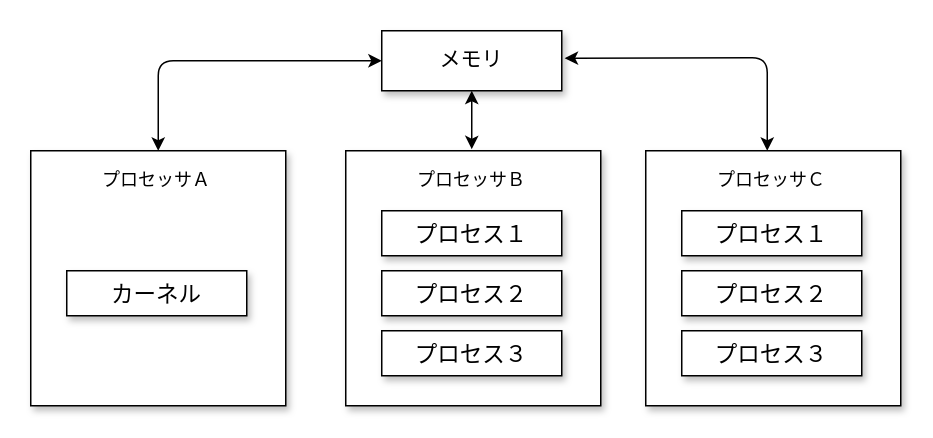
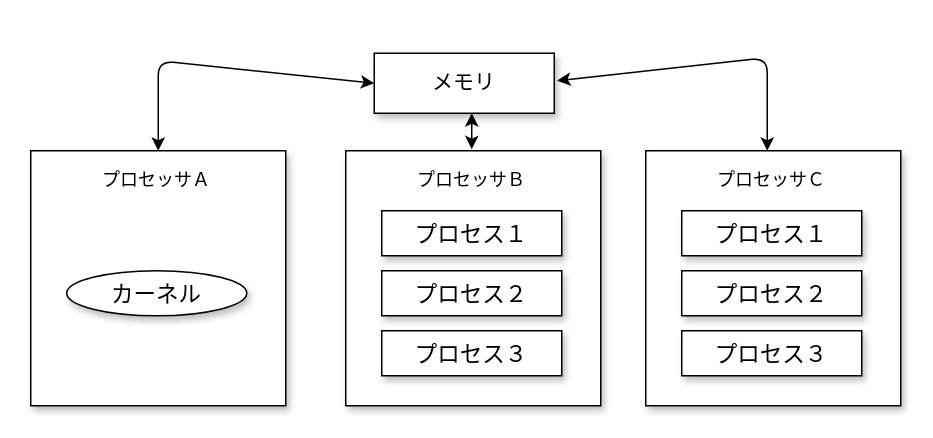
(472, 61) -> (464, 83)
(157, 293) -> (157, 293)
